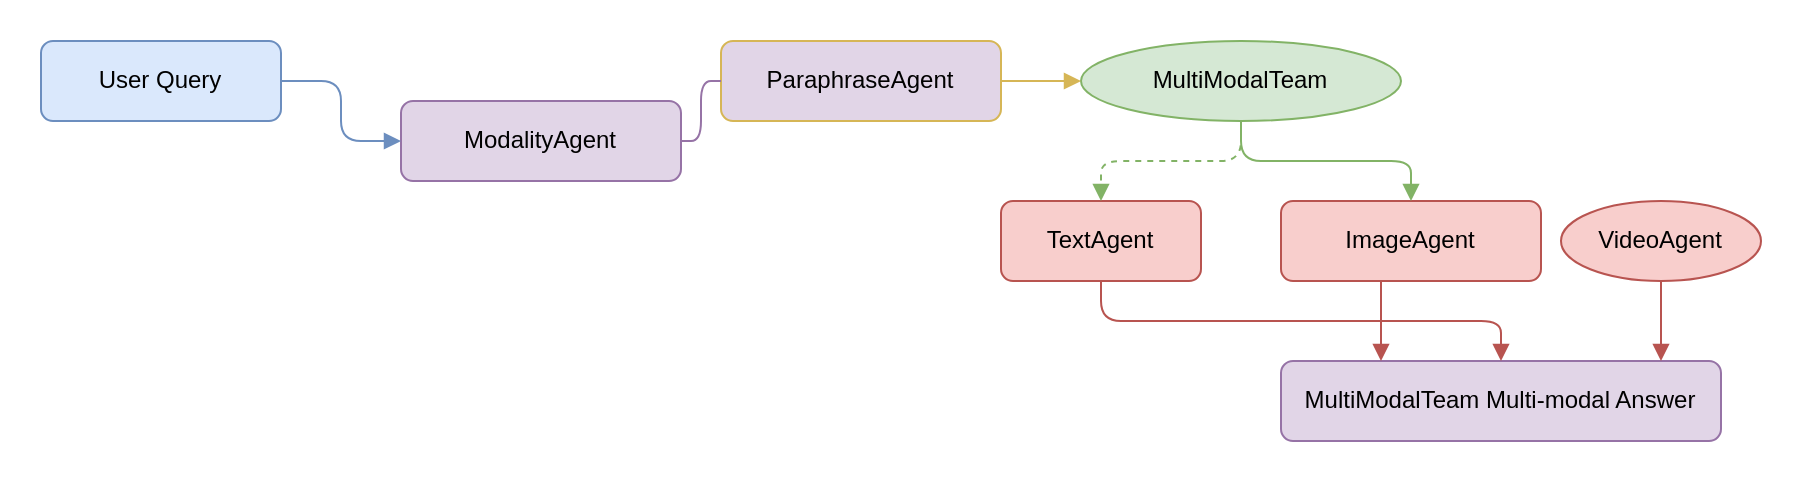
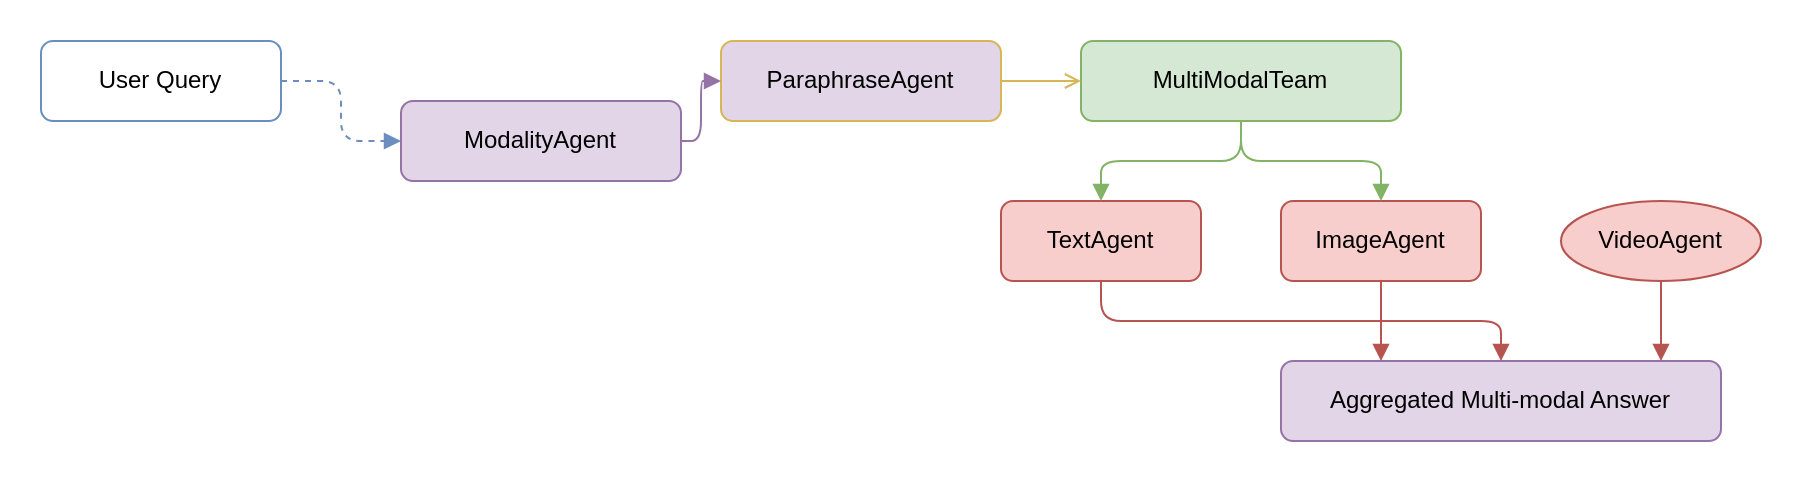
(161, 81) -> (161, 81)
(1063, 81) -> (1067, 81)
(1241, 81) -> (1241, 81)
(706, 83) -> (701, 87)
(341, 102) -> (341, 102)
(1163, 161) -> (1163, 161)
(1411, 241) -> (1381, 241)
(1501, 401) -> (1501, 401)
